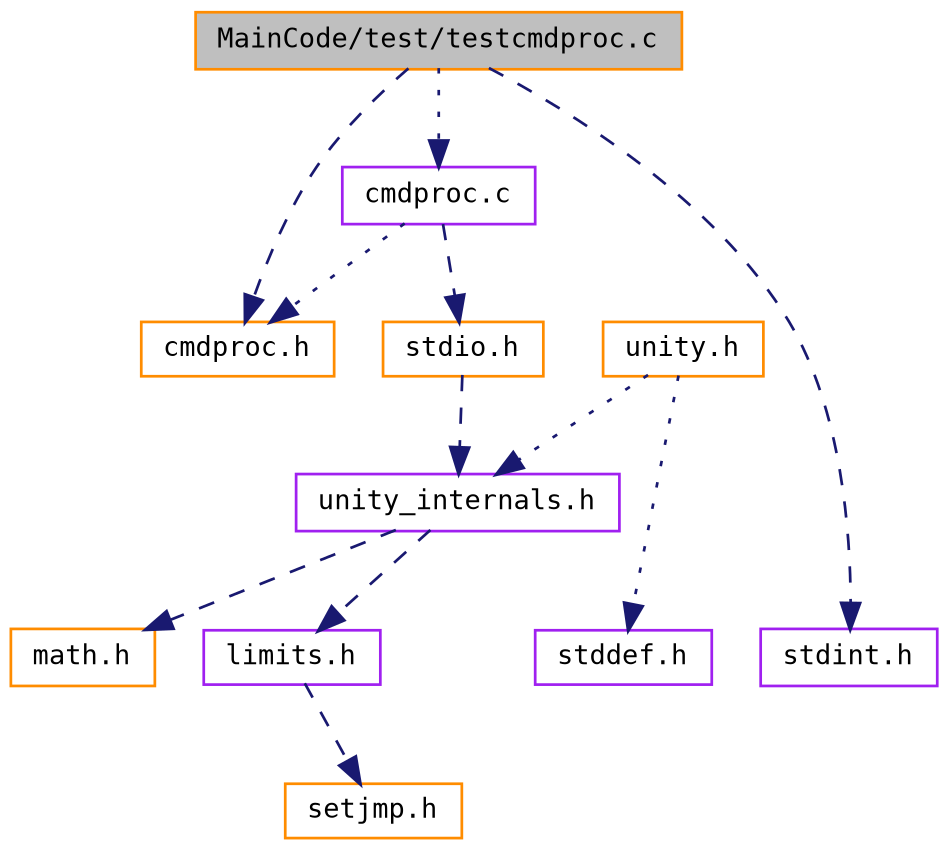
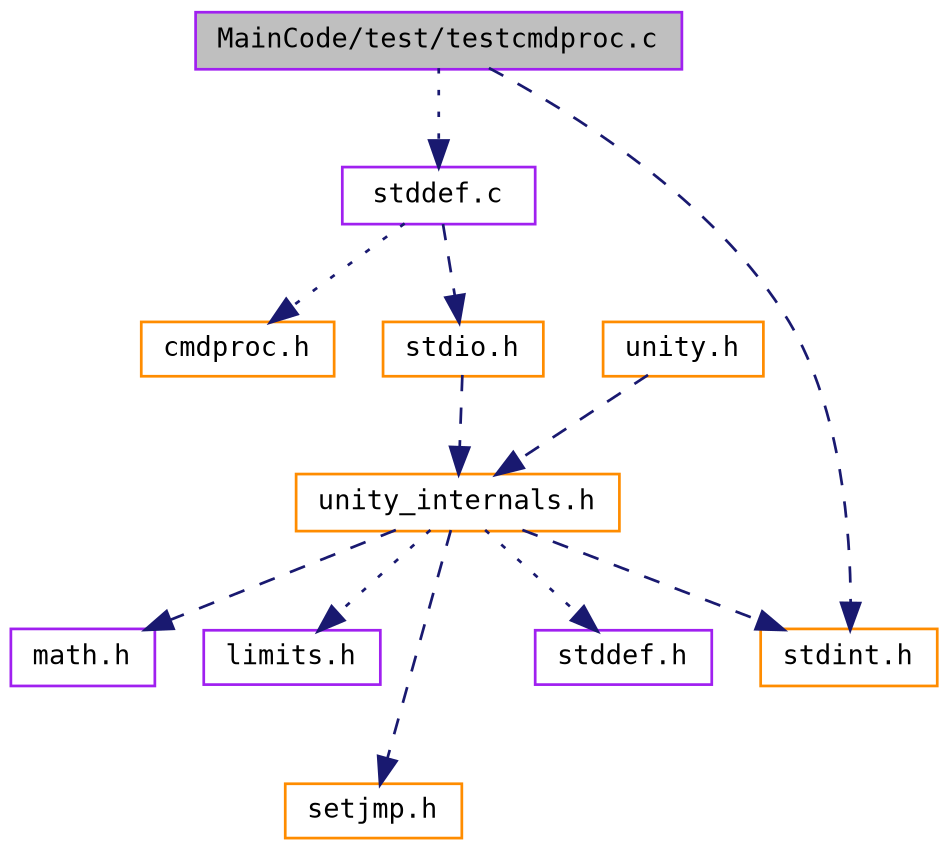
(439, 41) -> (439, 41)
(314, 171) -> none
(439, 196) -> (439, 196)
(583, 417) -> (583, 417)
(656, 490) -> (531, 571)
(458, 503) -> (458, 503)
(385, 571) -> (385, 571)
none -> (640, 575)
(83, 657) -> (83, 657)
(849, 657) -> (849, 657)
(326, 722) -> (419, 644)
